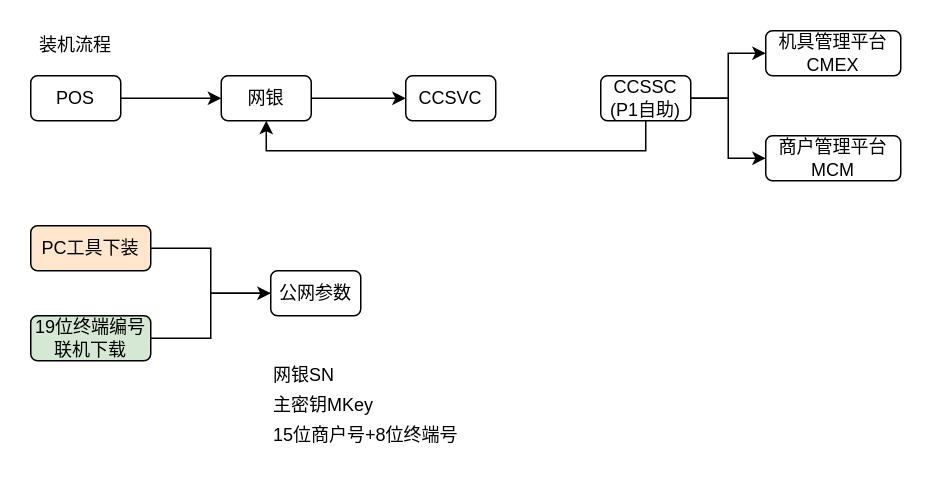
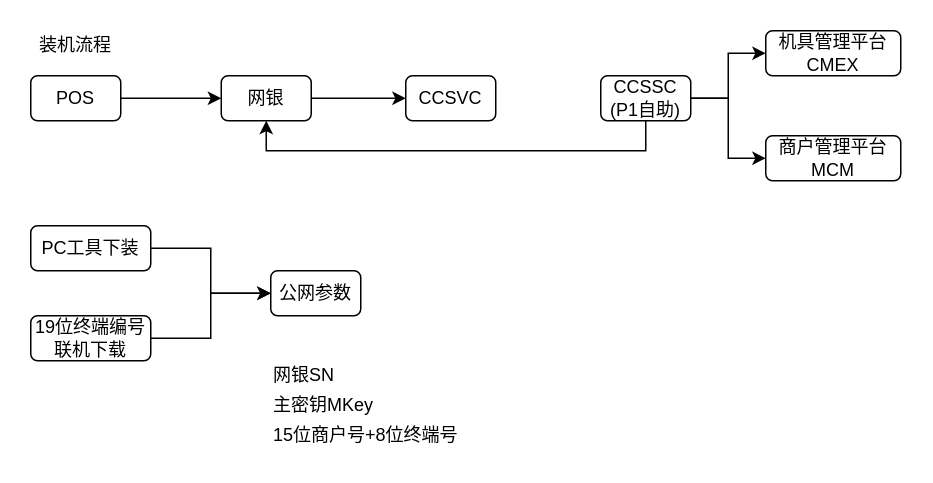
(91, 248) -> (91, 248)
(267, 293) -> (151, 338)
(91, 338) -> (91, 338)
